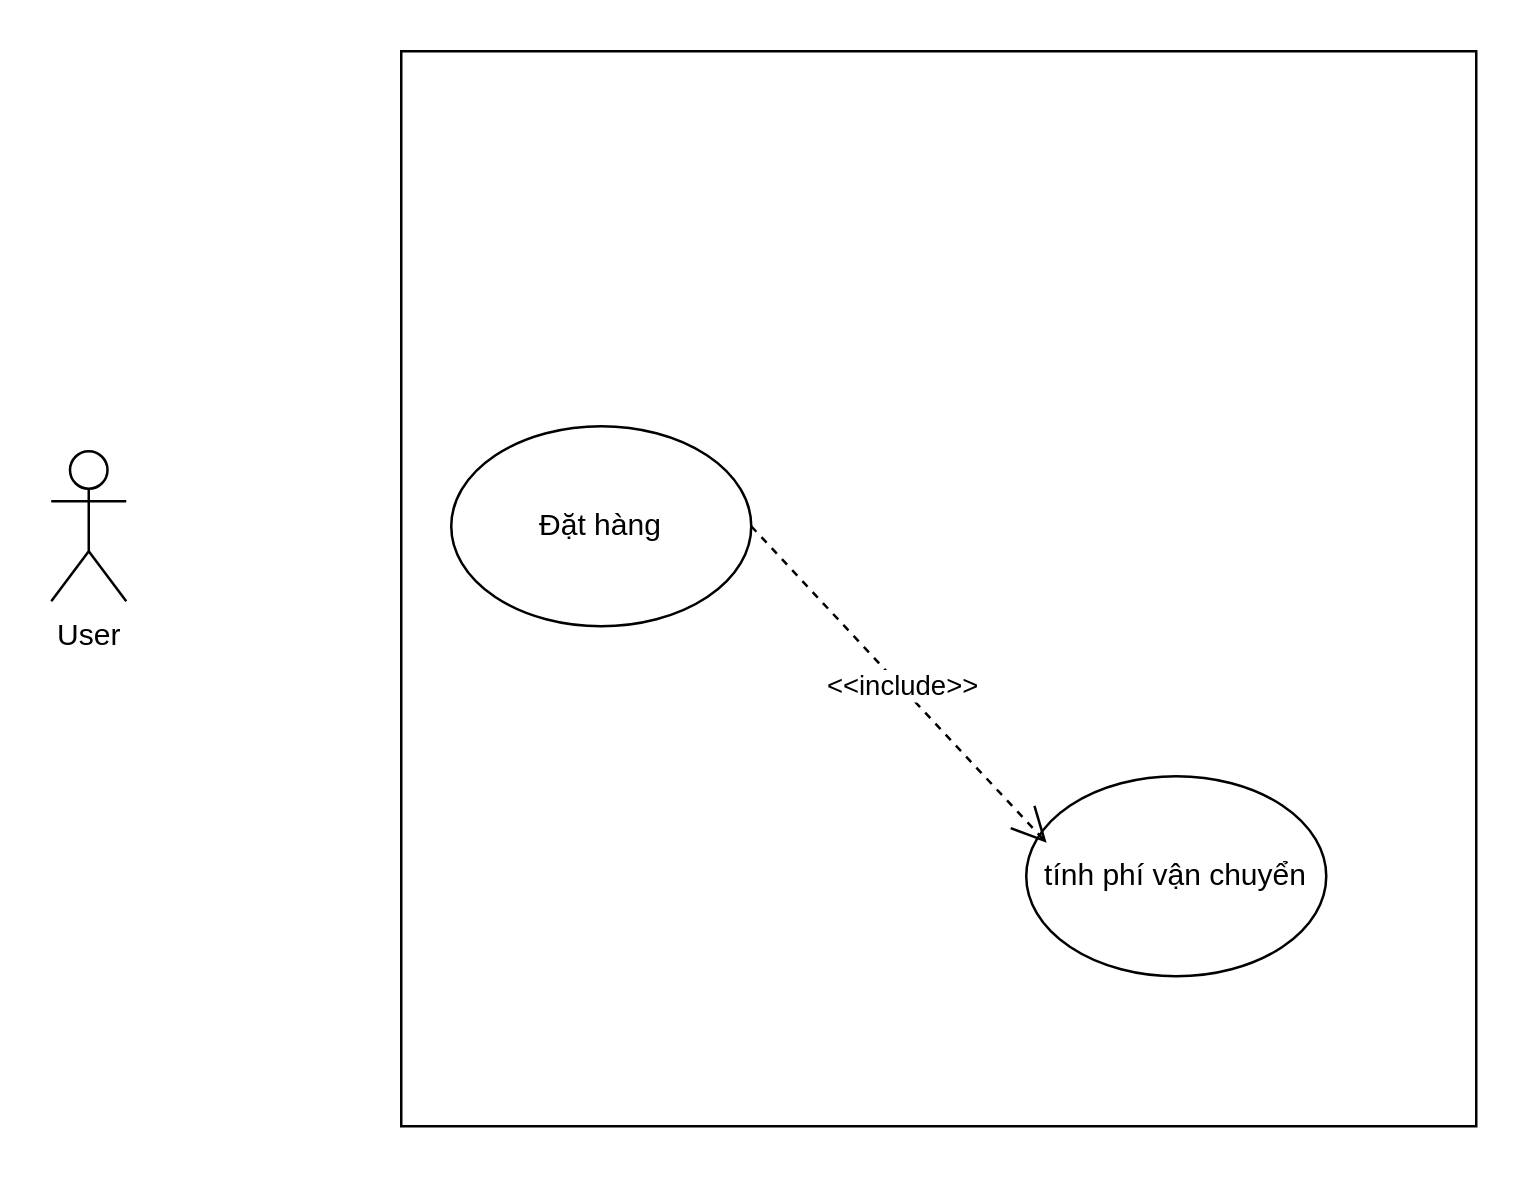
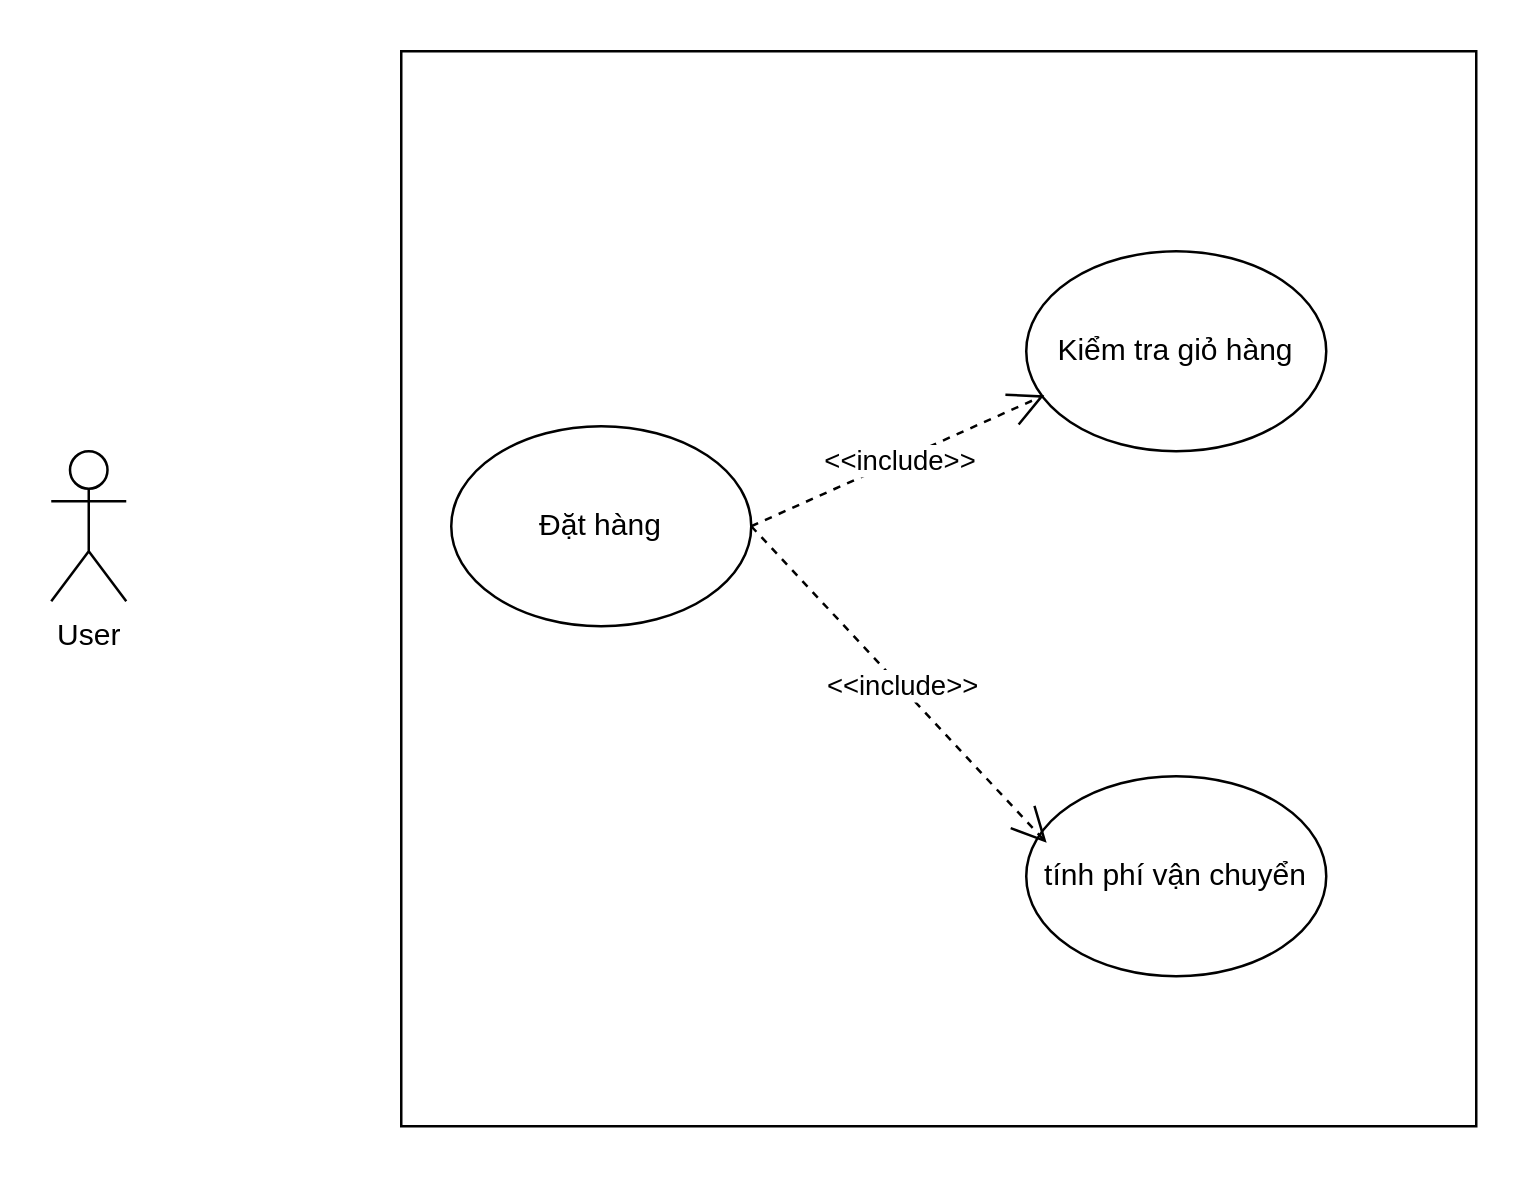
none -> (1176, 351)
none -> (956, 435)
